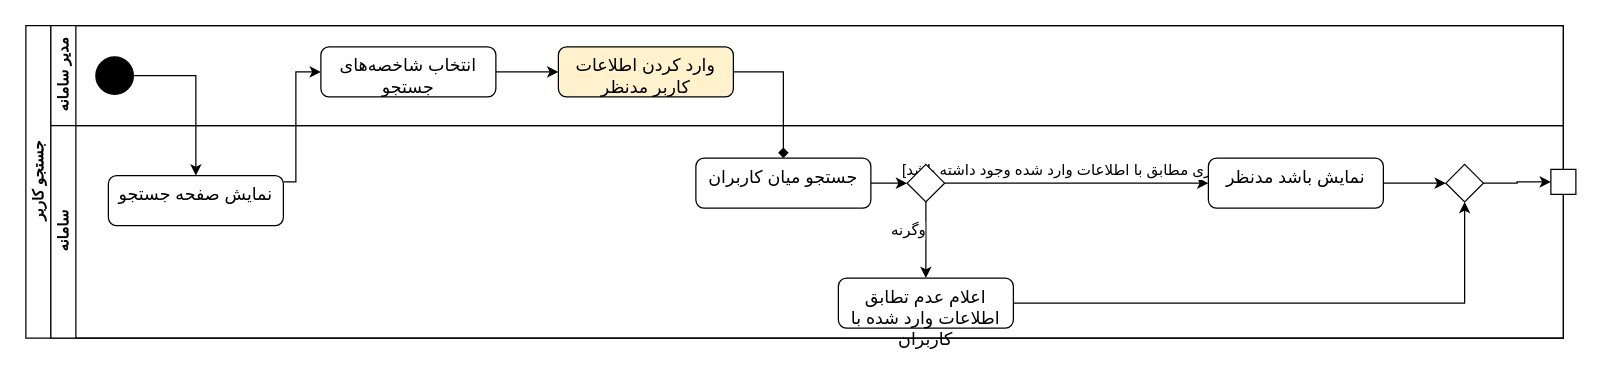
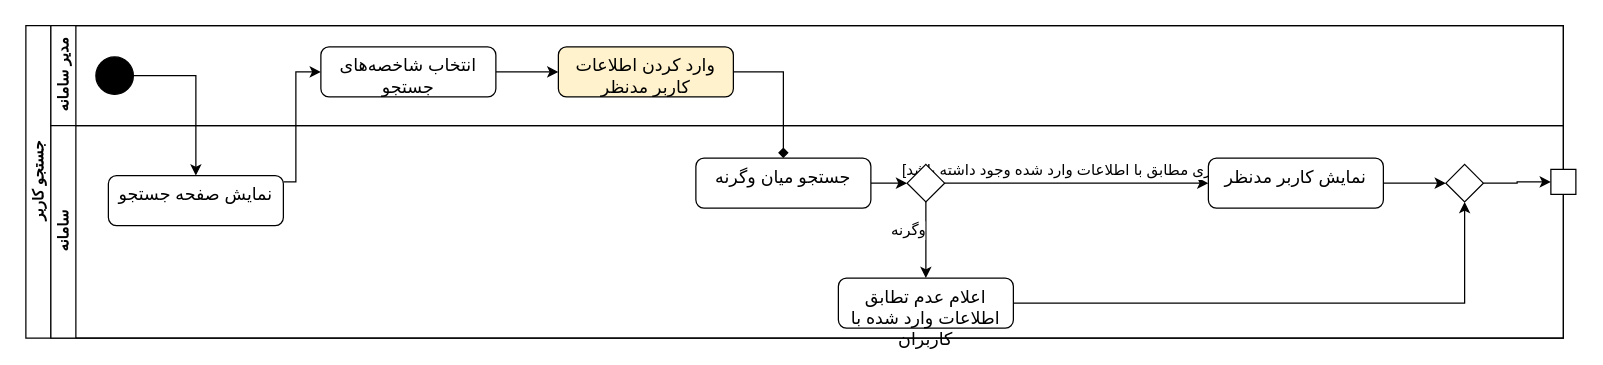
(783, 176) -> (783, 176)
(1296, 176) -> (1296, 176)
